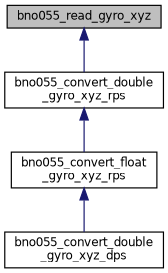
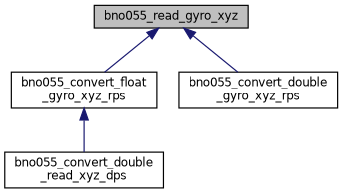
(84, 136) -> (127, 54)
(84, 250) -> (84, 170)
